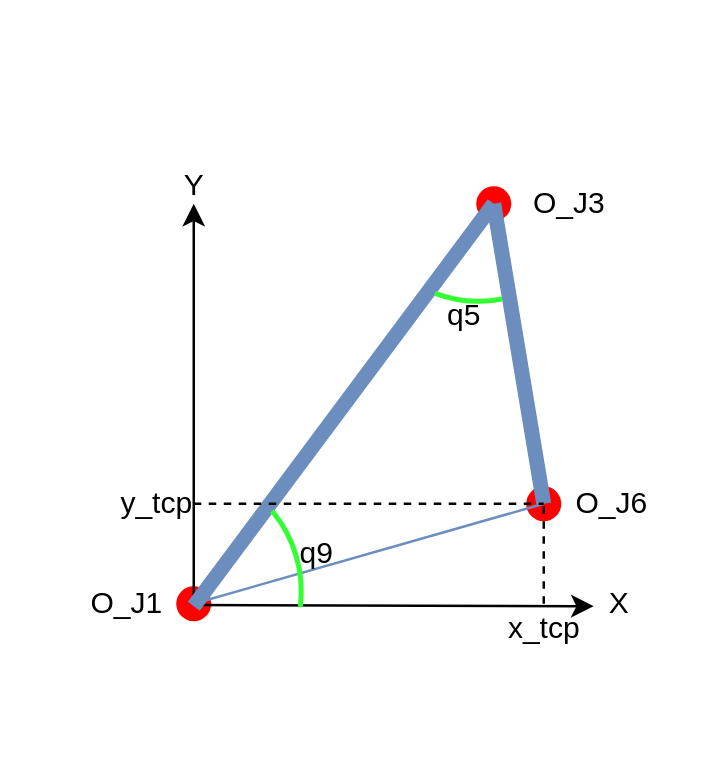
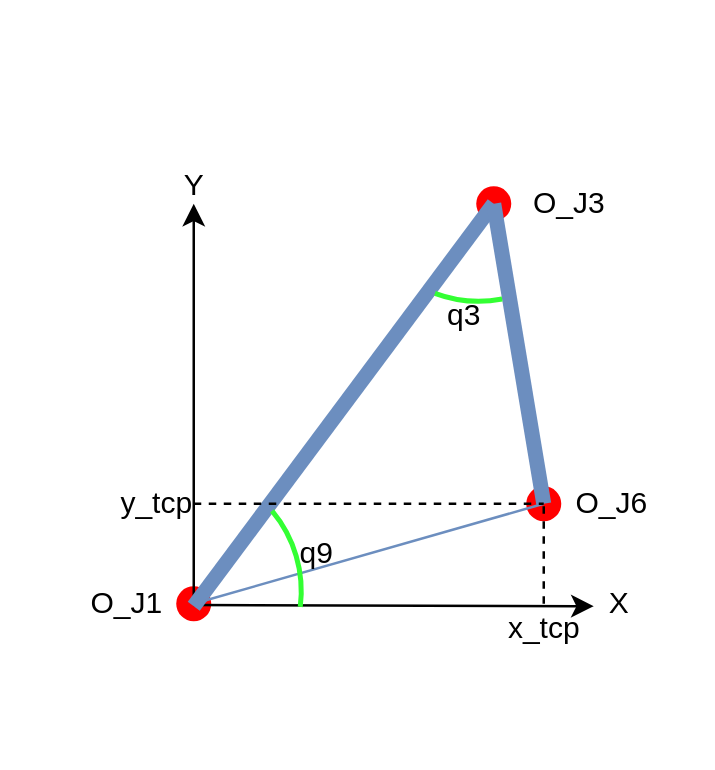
(465, 316) -> (465, 316)
